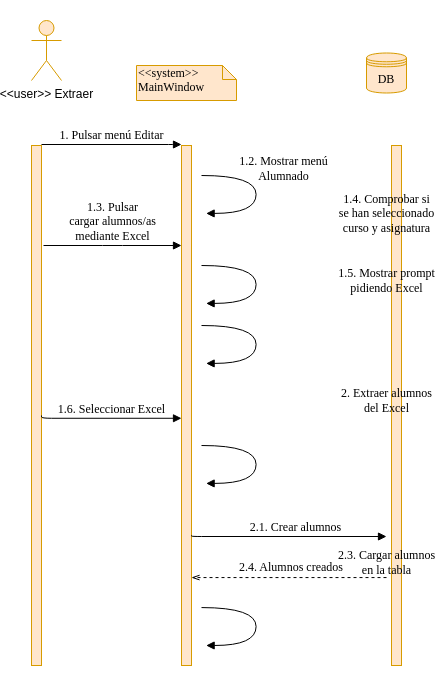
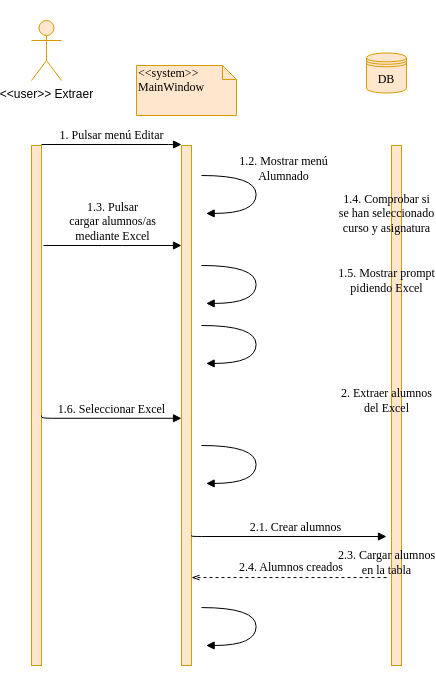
(187, 83) -> (187, 91)
